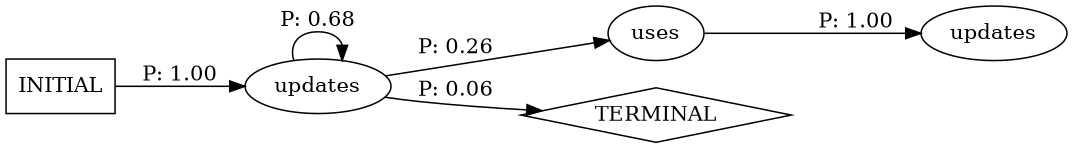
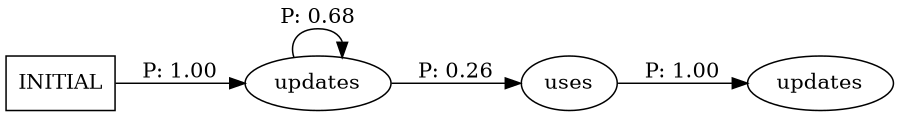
(656, 115) -> none
